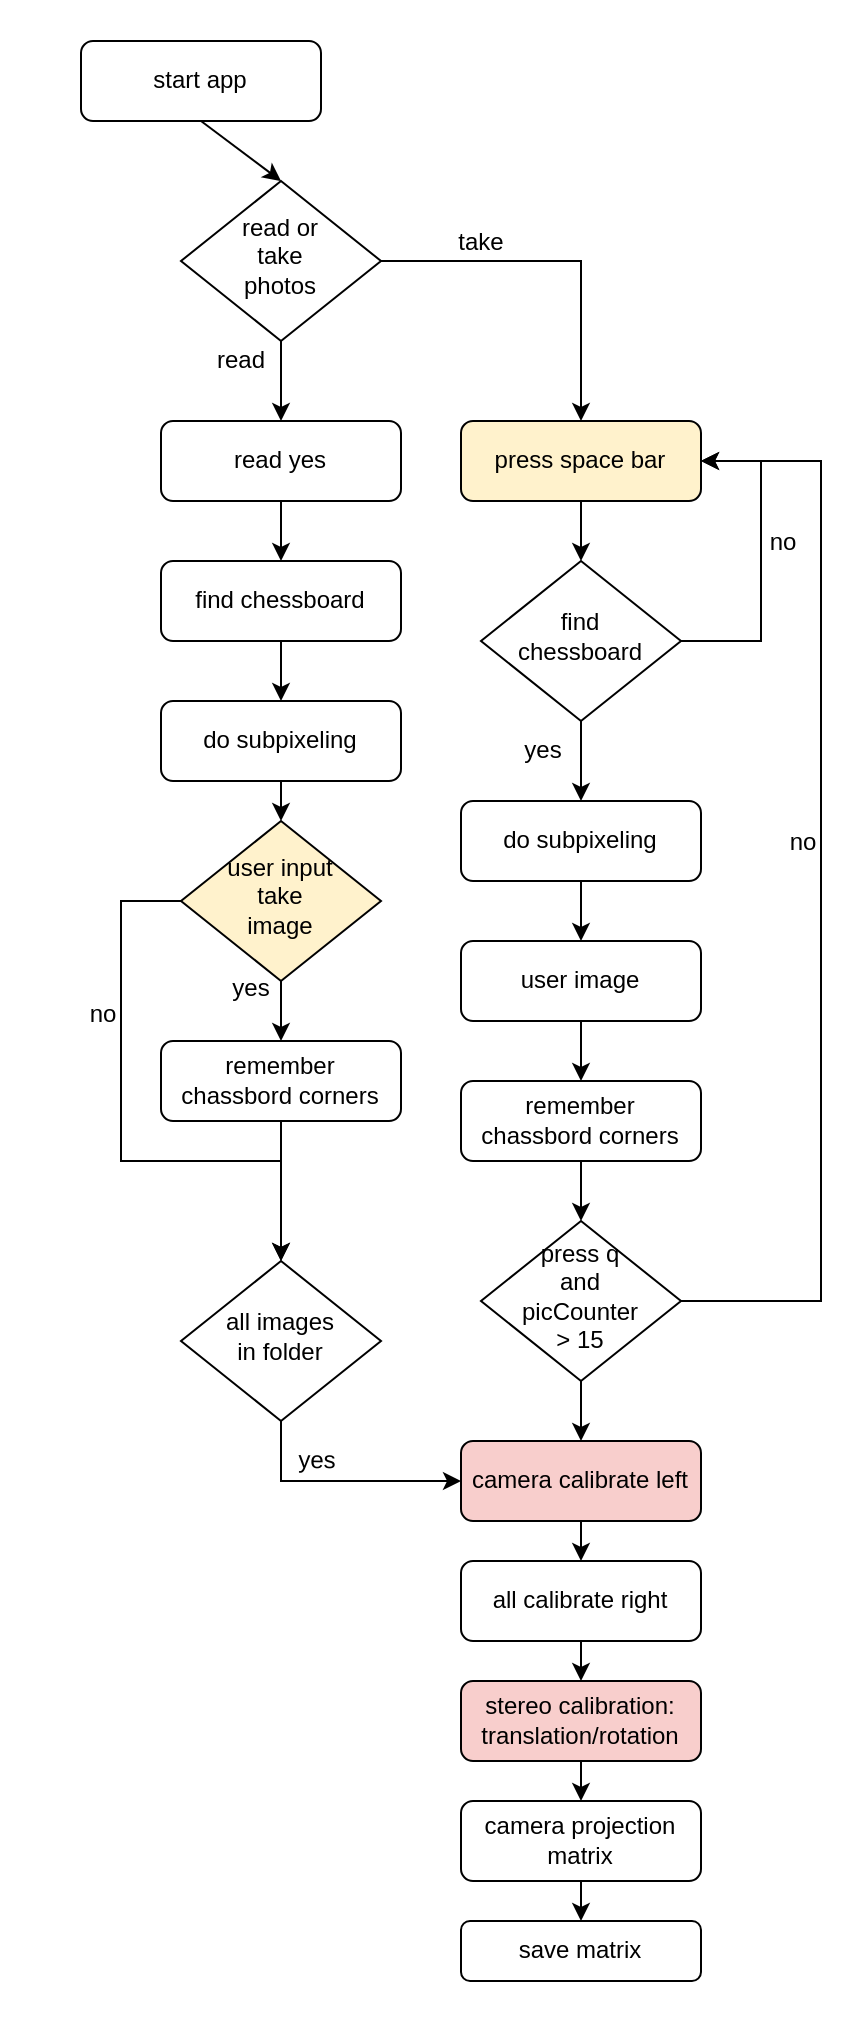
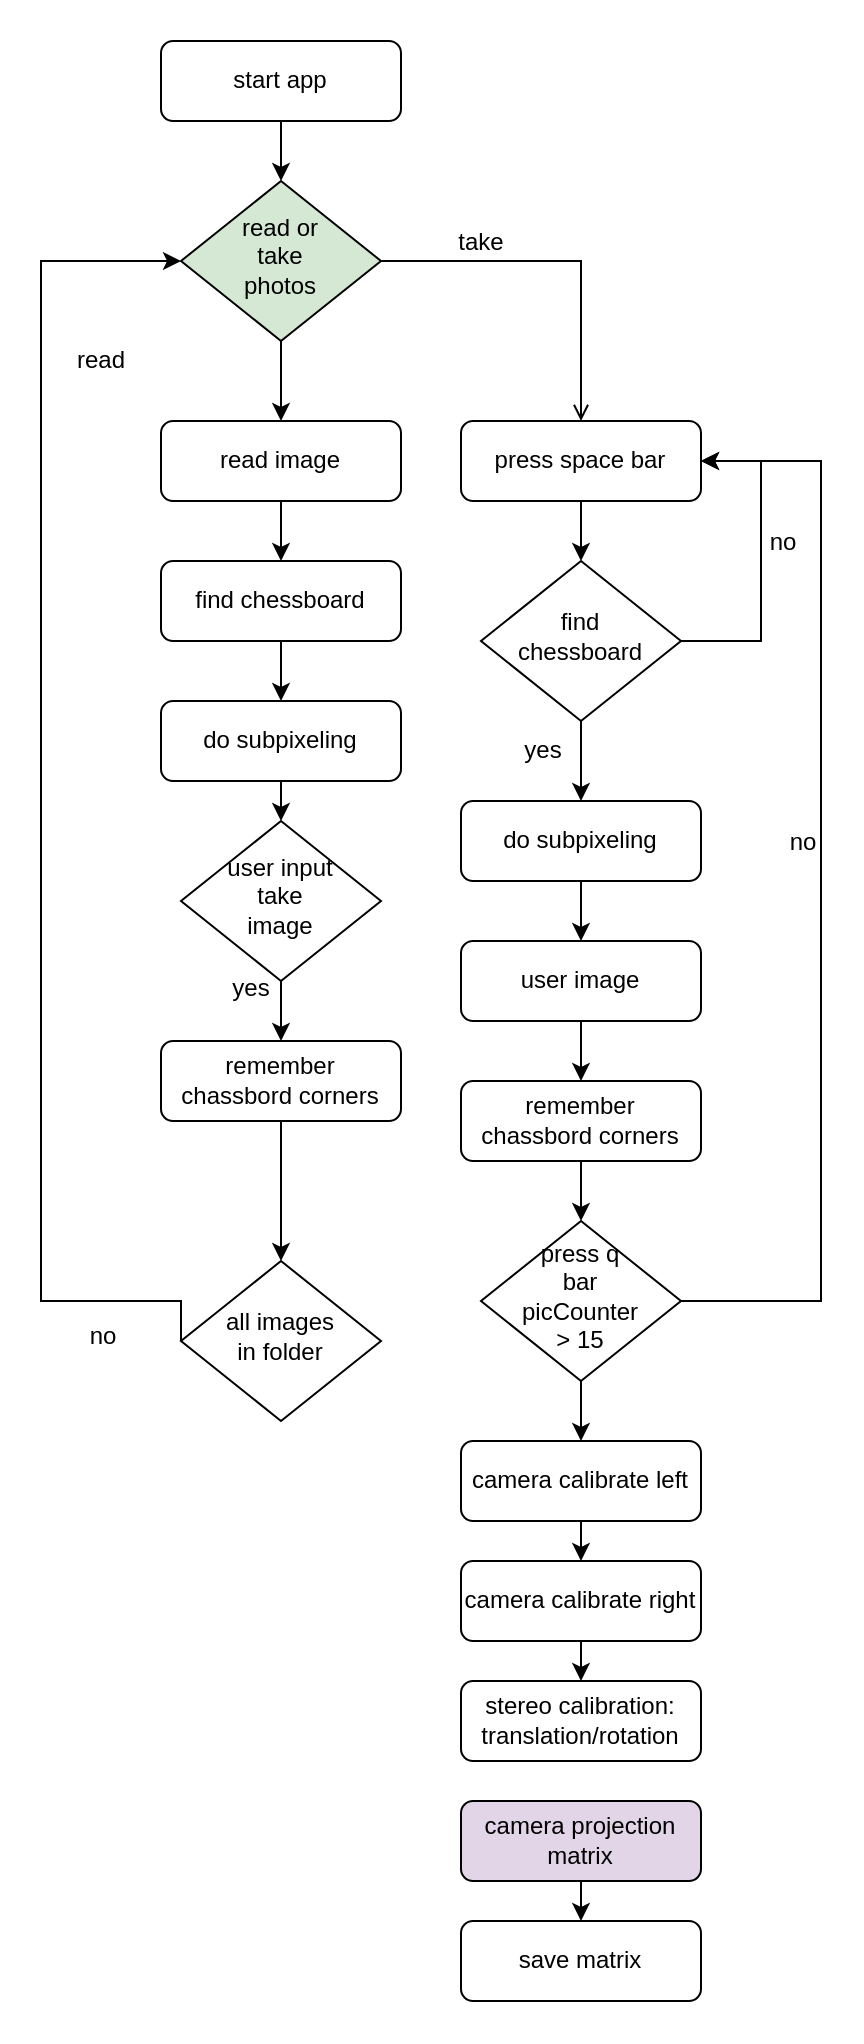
(201, 81) -> (281, 81)
(281, 261) -> (281, 261)
(241, 361) -> (101, 361)
(581, 406) -> (581, 408)
(281, 461) -> (281, 461)
(581, 461) -> (581, 461)
none -> (41, 808)
(281, 901) -> (281, 901)
(121, 1079) -> none
(581, 1297) -> (581, 1297)
(334, 1481) -> none
(581, 1481) -> (581, 1481)
(581, 1601) -> (581, 1601)
(581, 1721) -> (581, 1721)
(581, 1774) -> none
(581, 1841) -> (581, 1841)
(581, 1951) -> (581, 1961)
